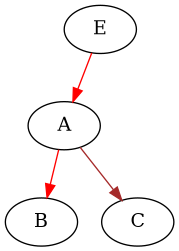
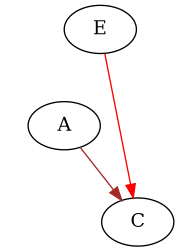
(85, 71) -> (118, 119)
(41, 222) -> none
